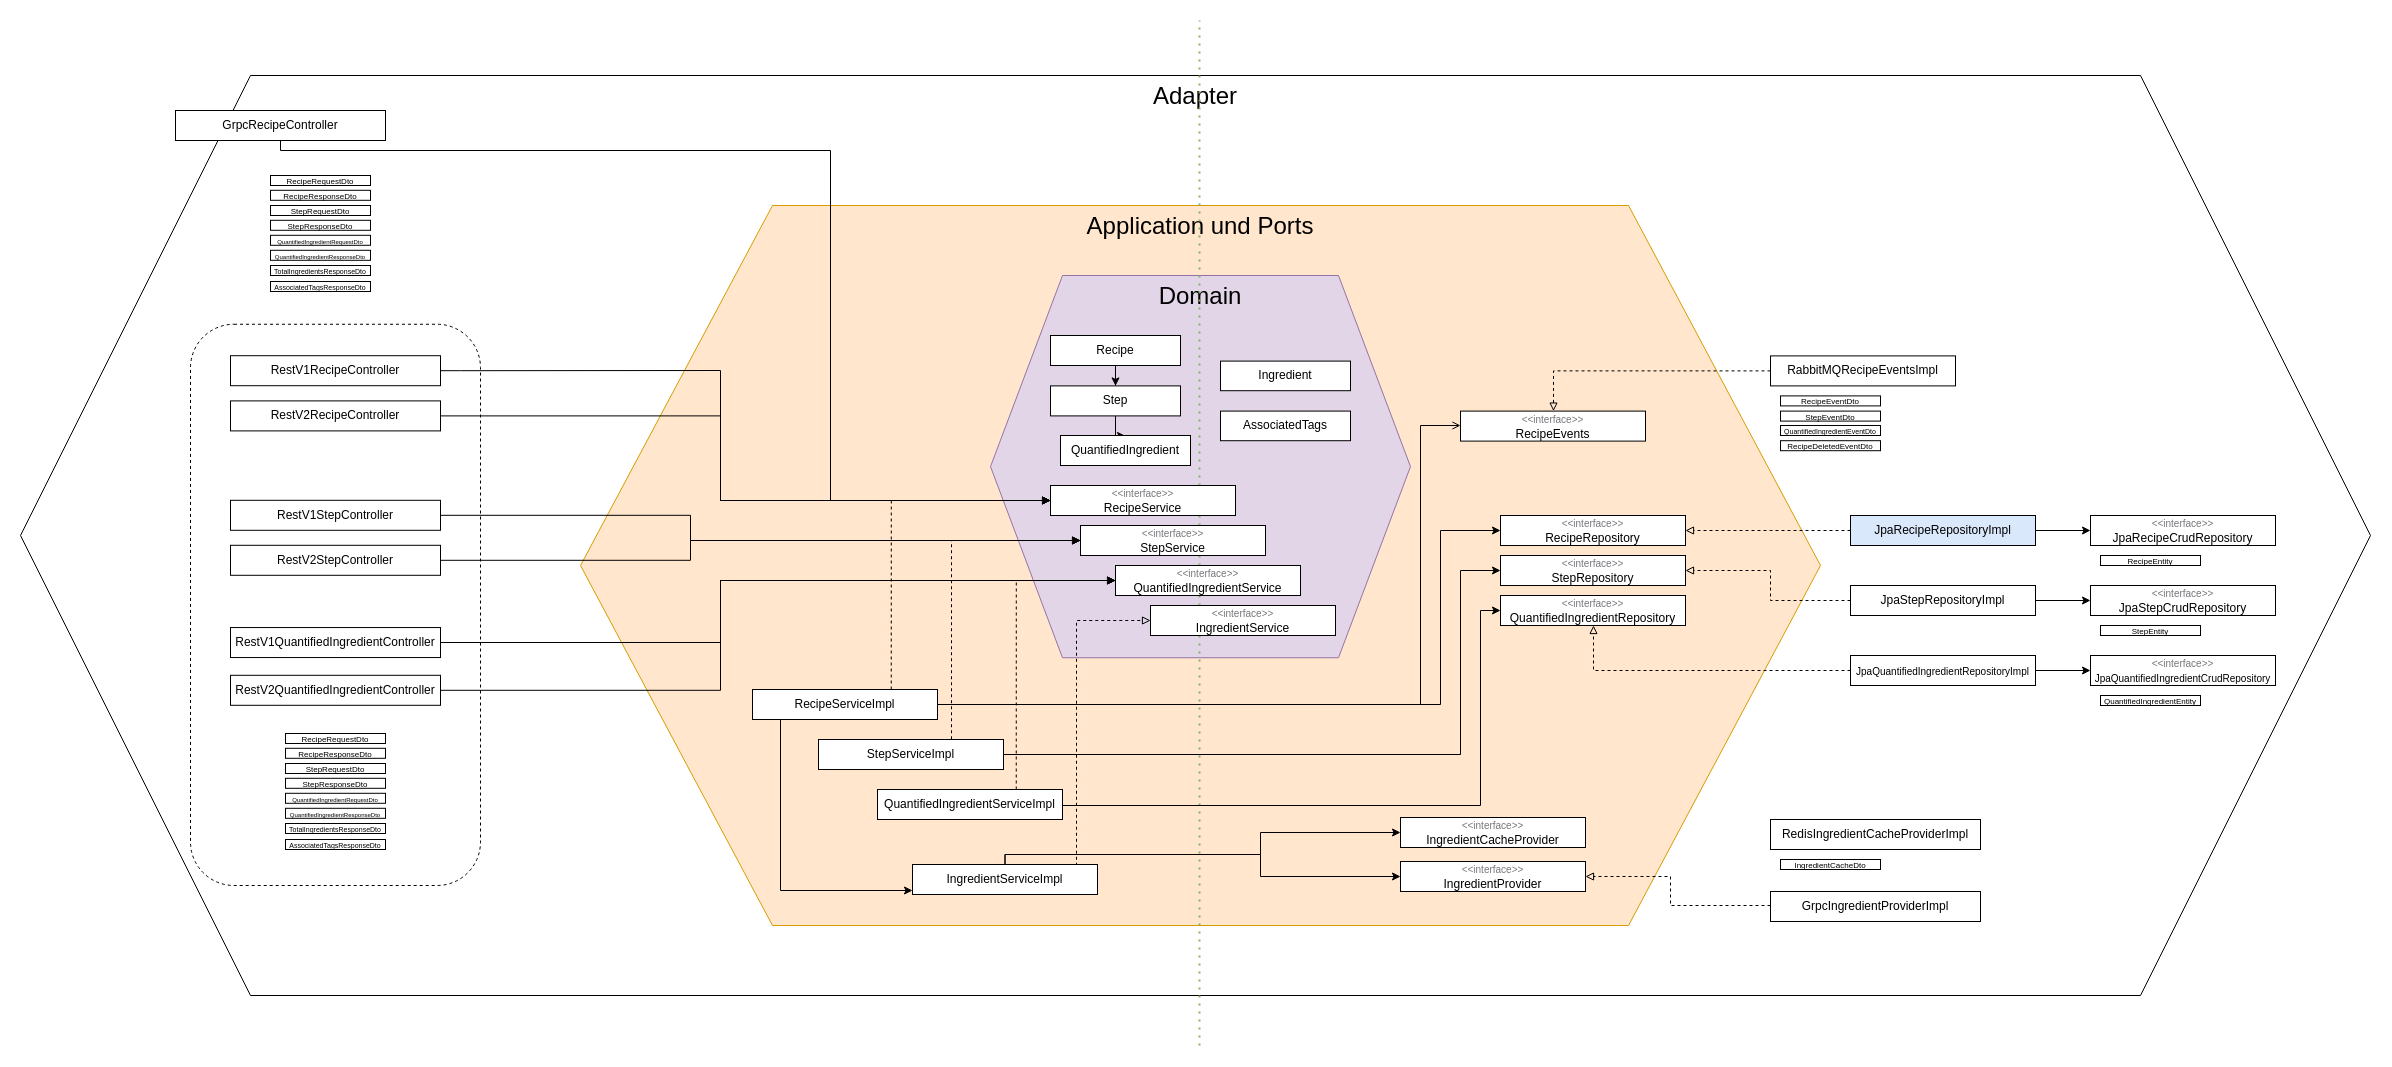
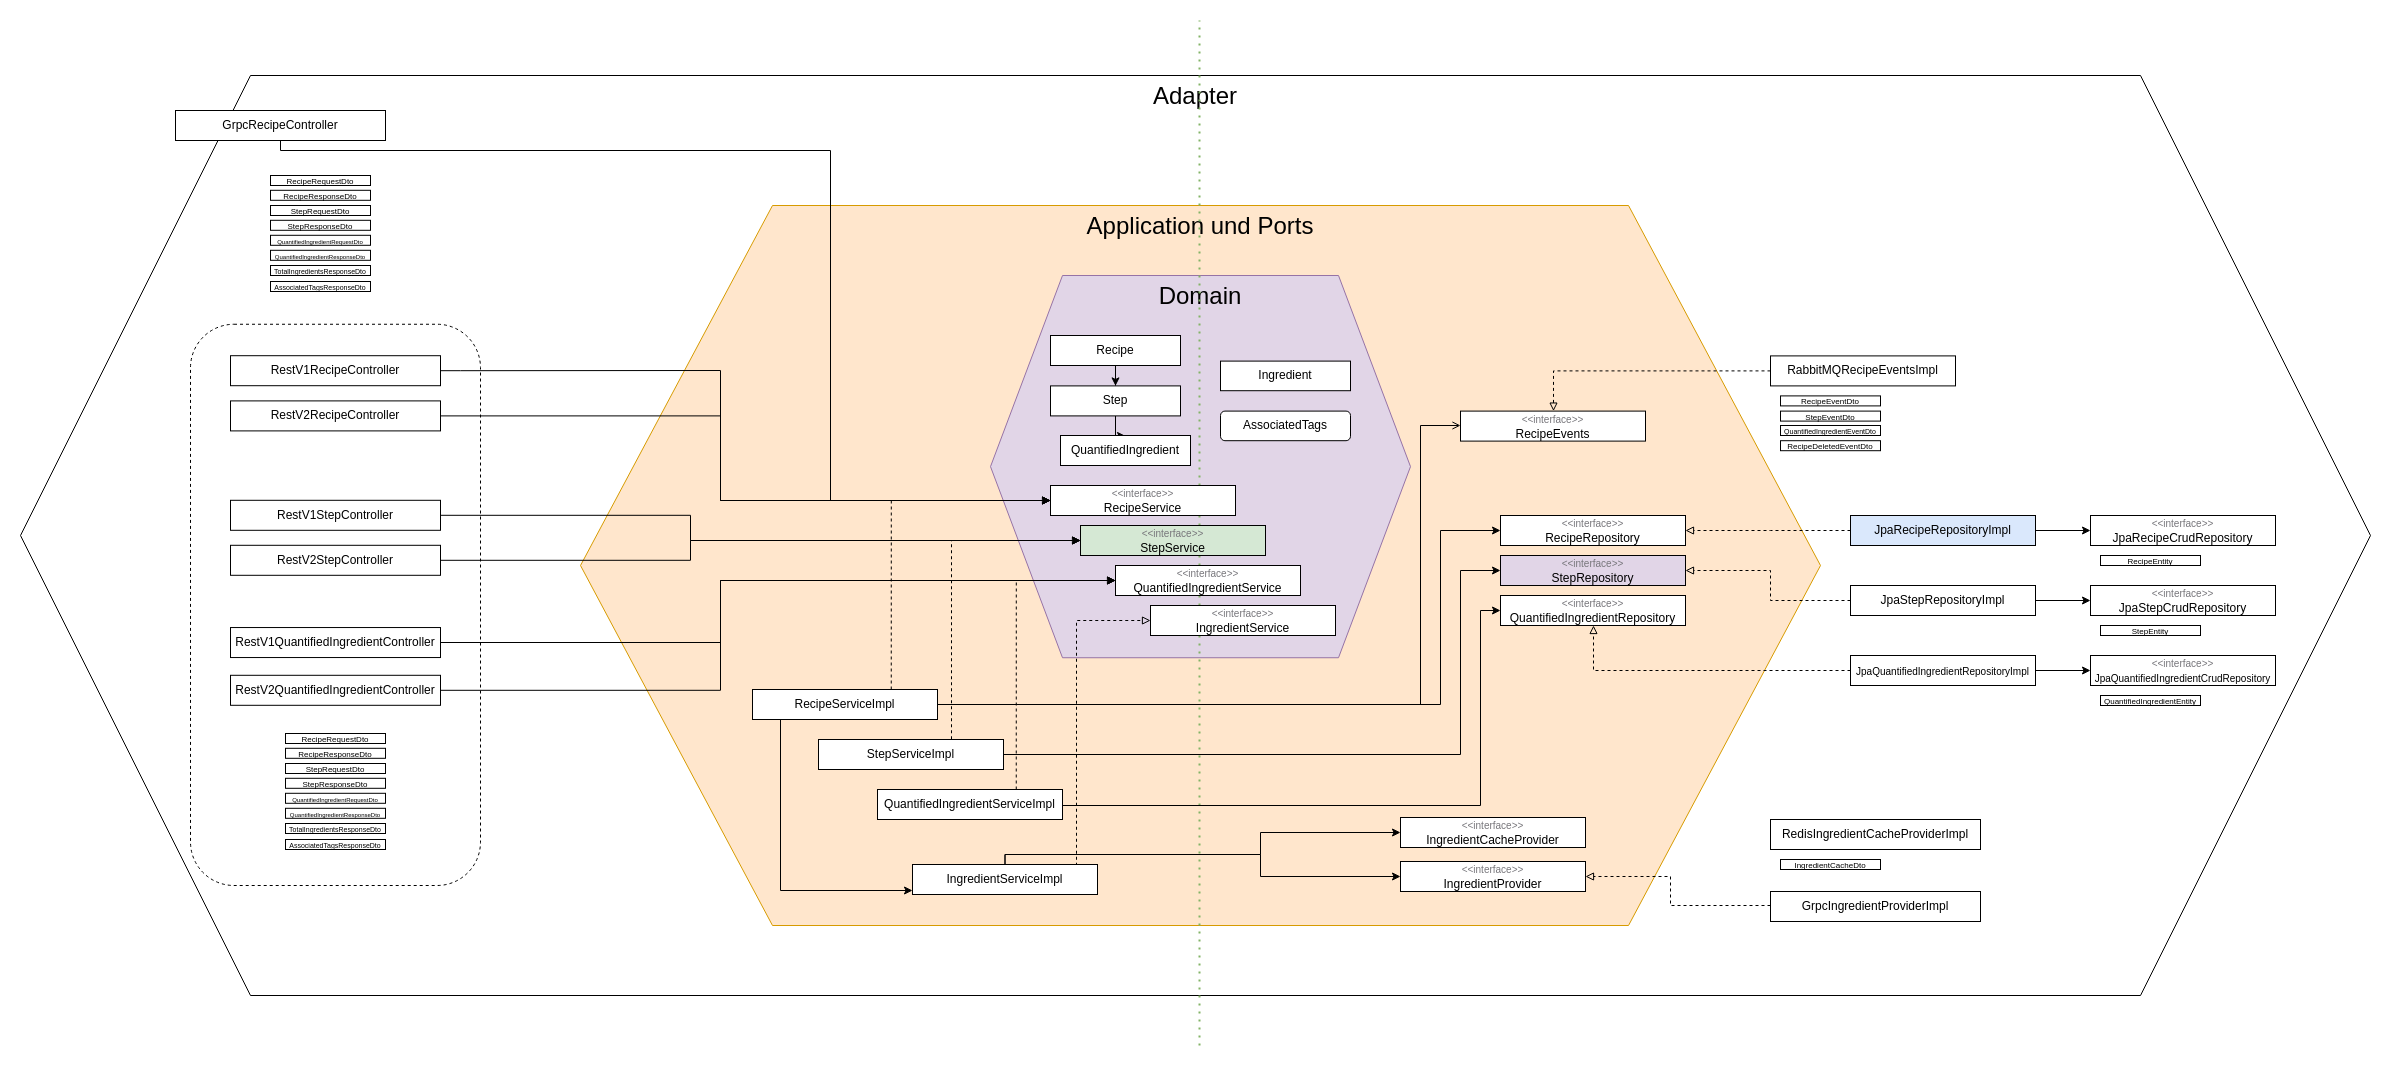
(1286, 426) -> (1286, 426)
(1173, 541) -> (1173, 541)
(1593, 571) -> (1593, 571)
